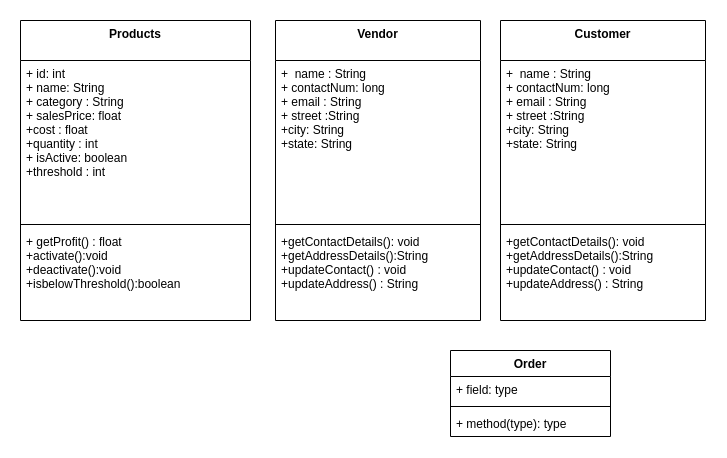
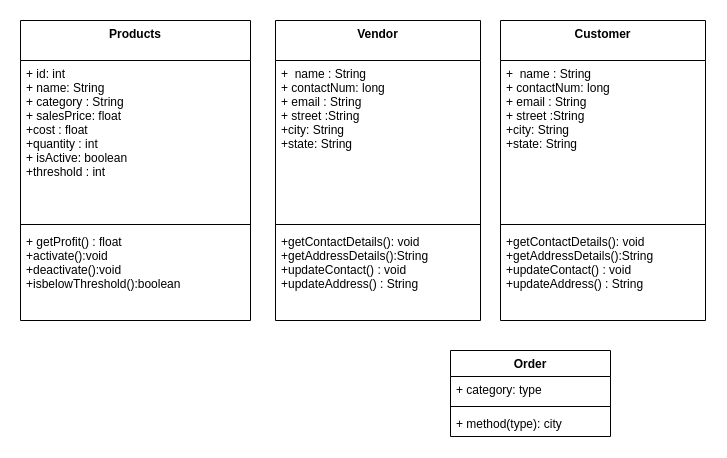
(492, 390) -> (505, 390)
(519, 424) -> (517, 424)
